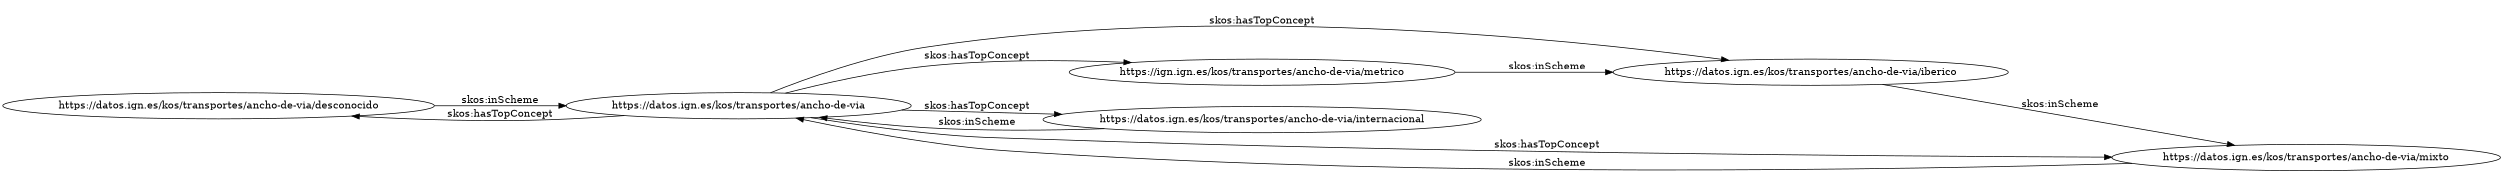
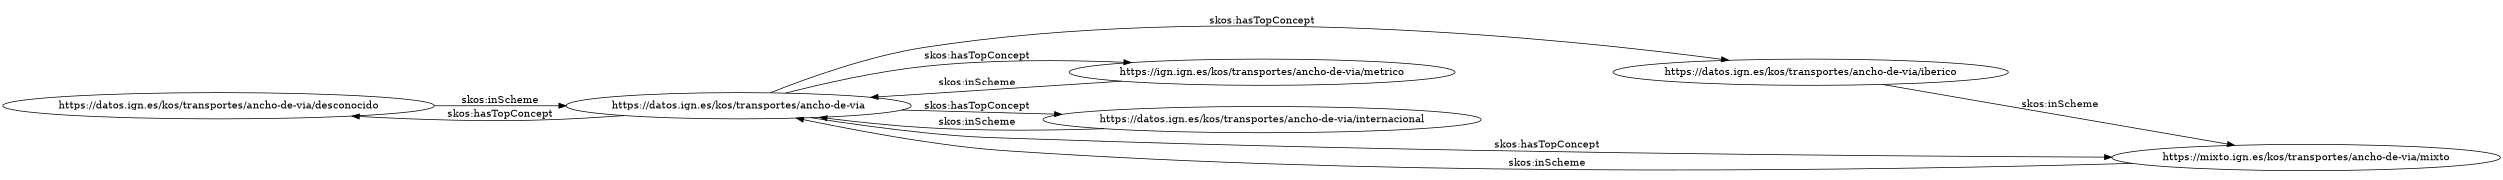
(1530, 72) -> (1000, 89)
(2306, 158) -> (2306, 158)
